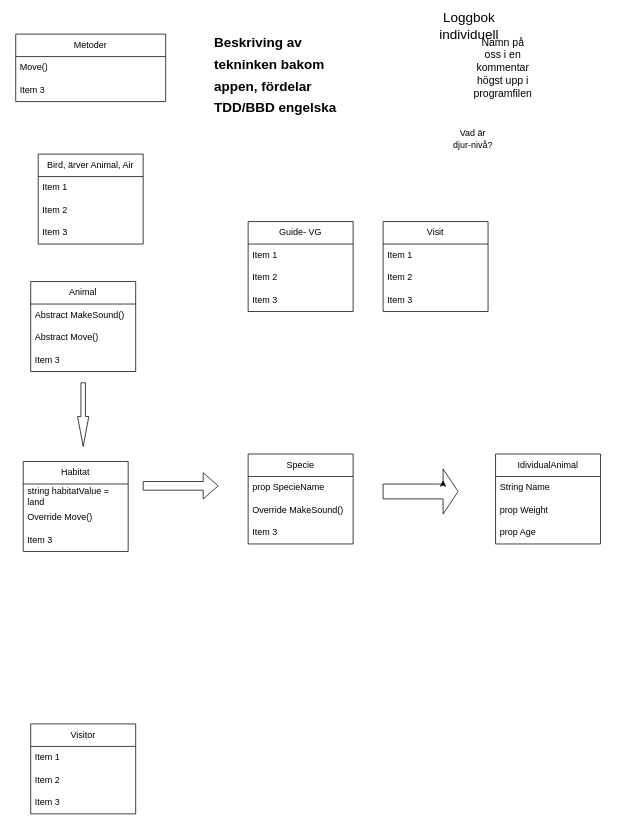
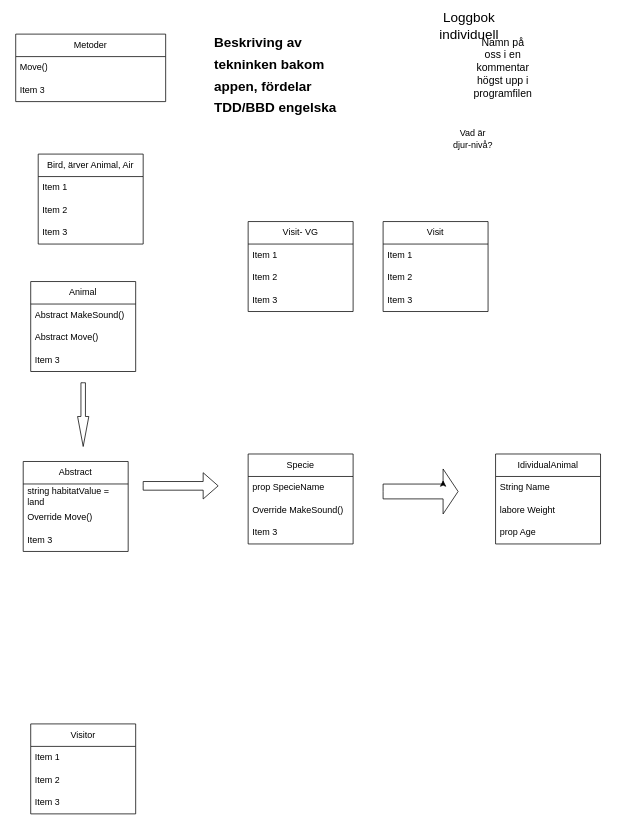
(300, 233) -> (300, 233)
(75, 473) -> (75, 473)
(525, 510) -> (529, 510)
